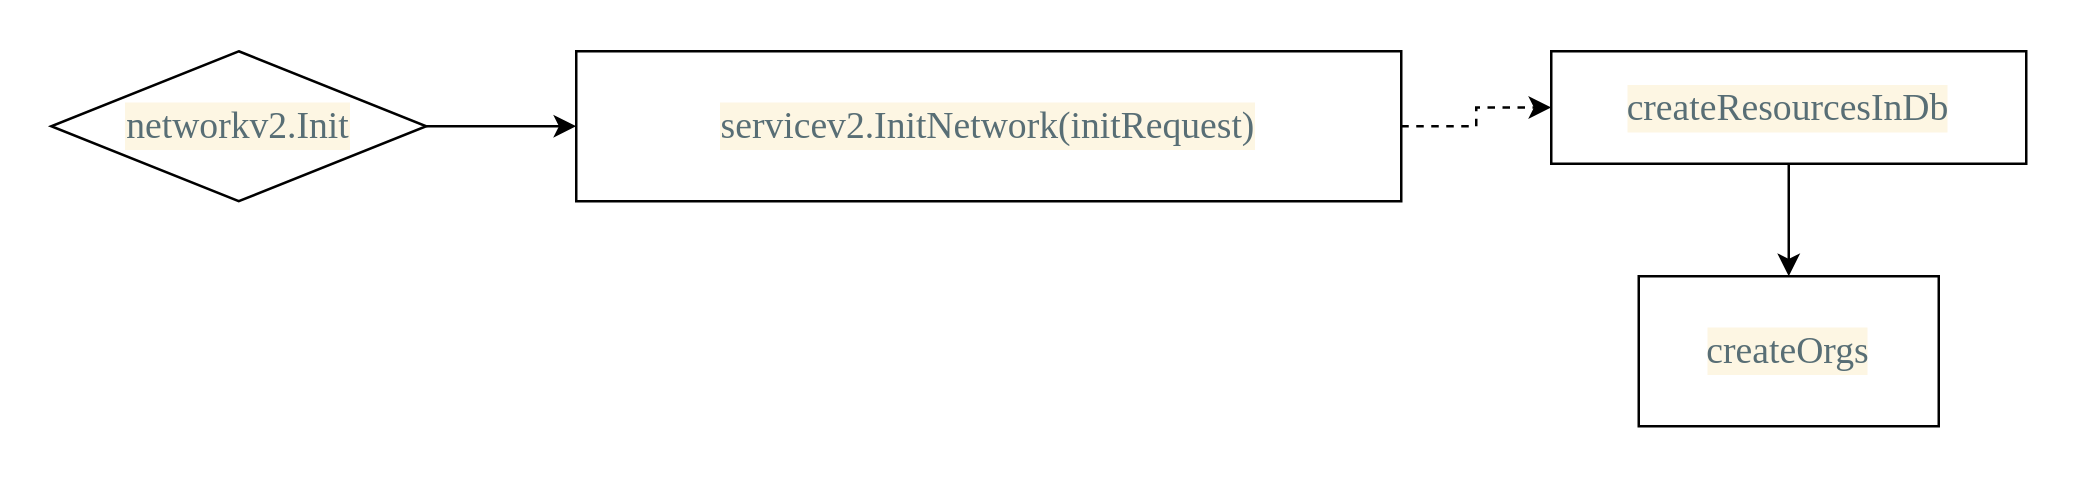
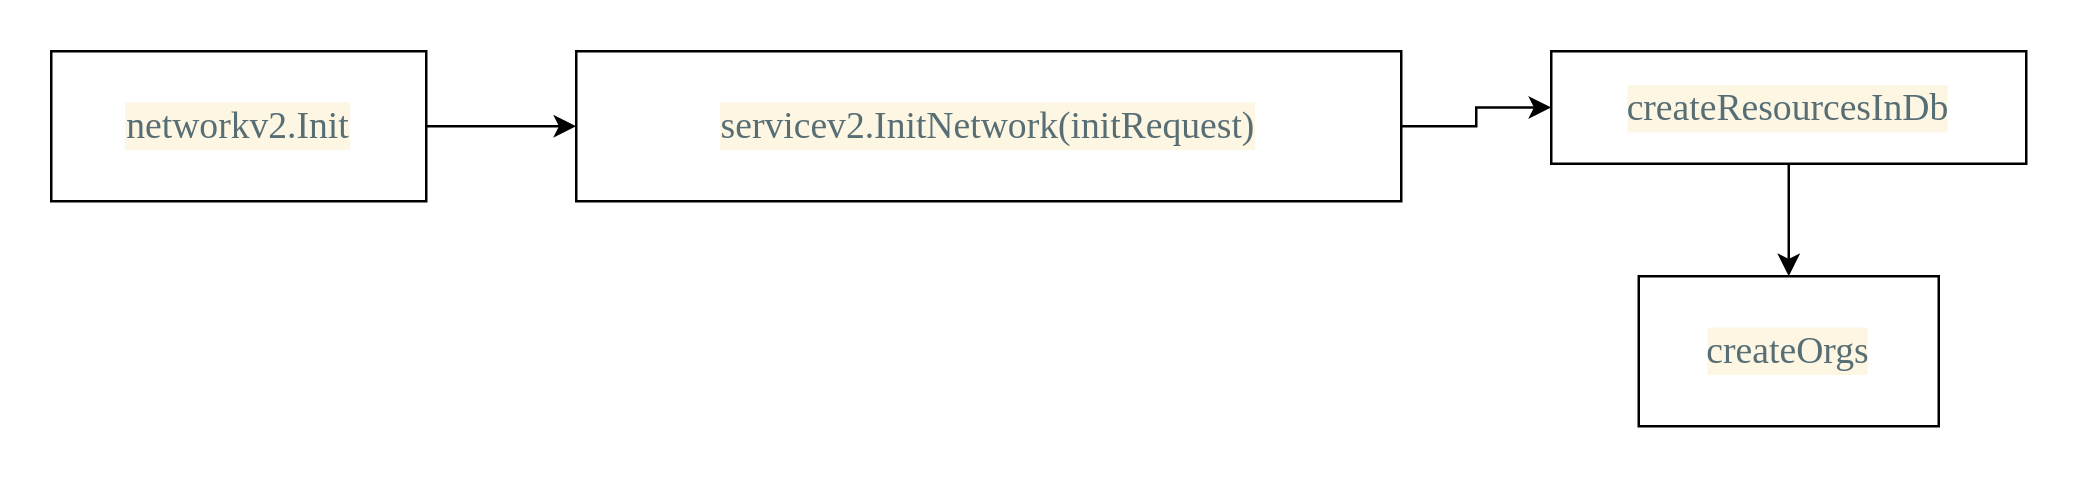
(1476, 123) -> (1476, 123)
(239, 126) -> (239, 126)
